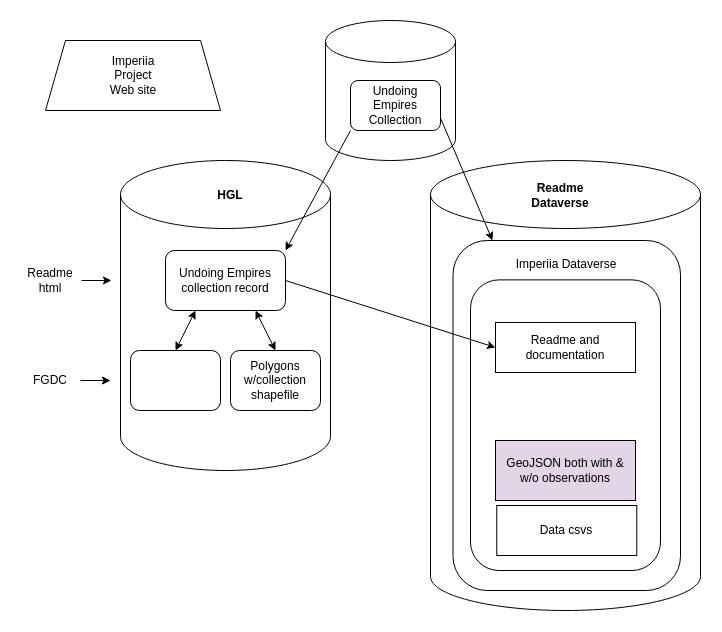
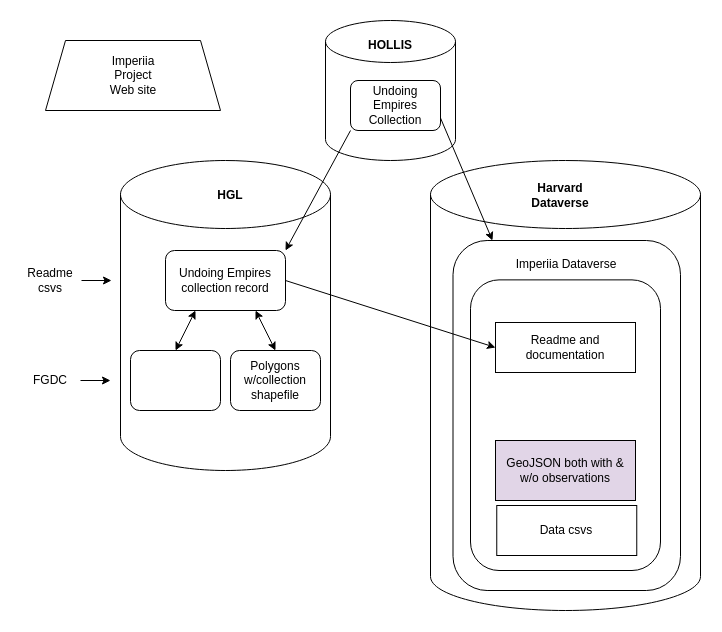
none -> (391, 46)
(561, 196) -> (561, 196)
(51, 281) -> (51, 281)
